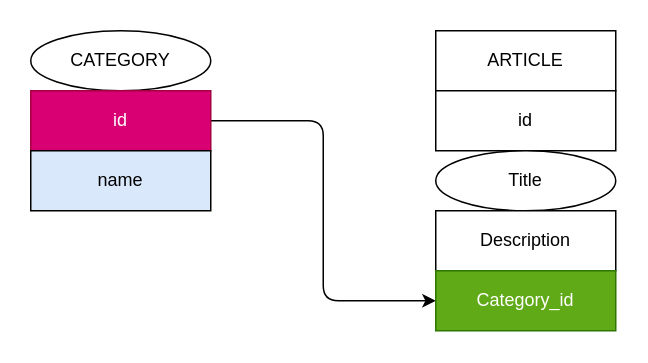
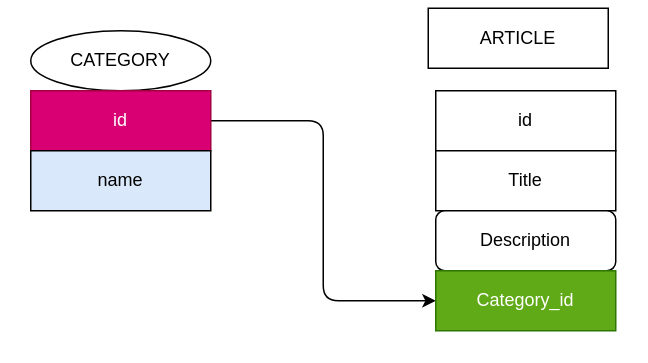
(526, 61) -> (518, 38)
(526, 181) -> (526, 181)
(526, 241) -> (526, 241)
